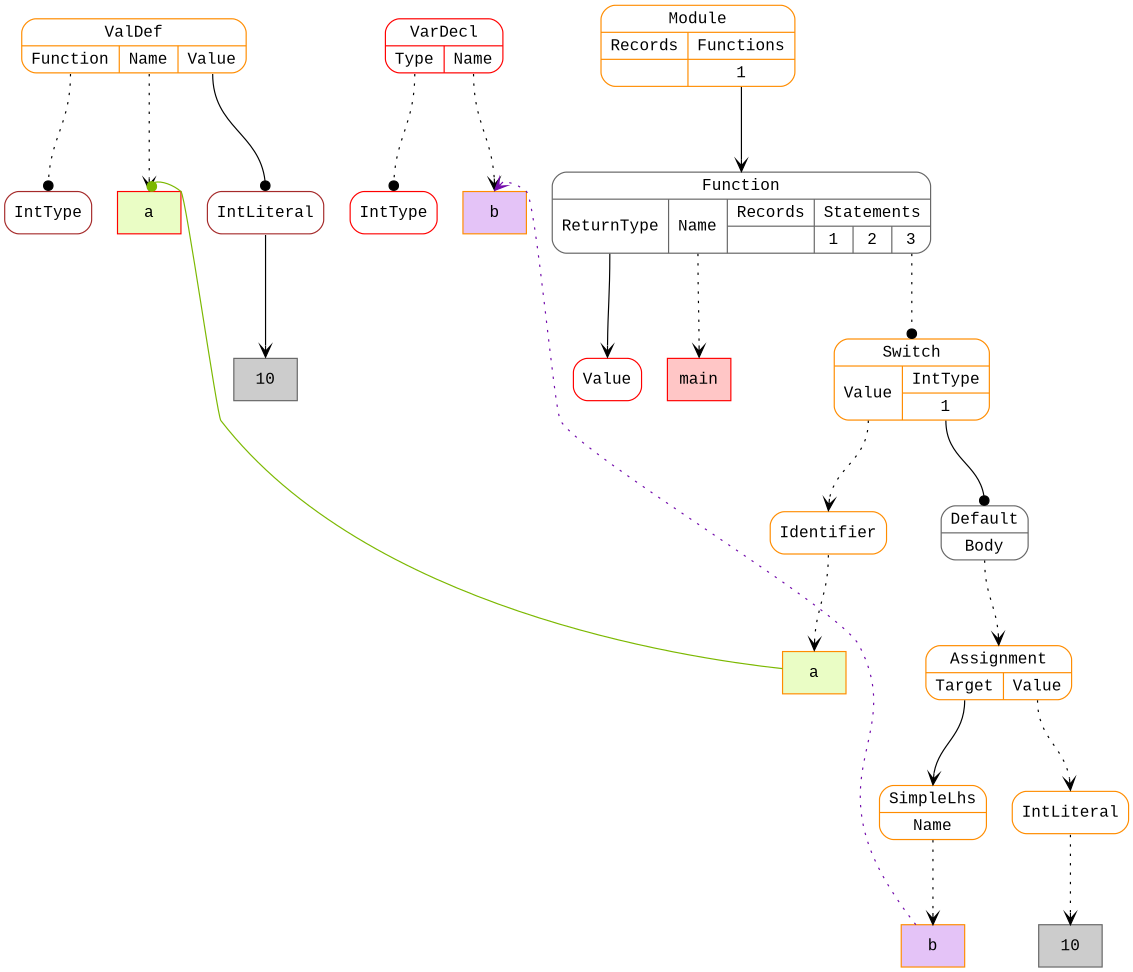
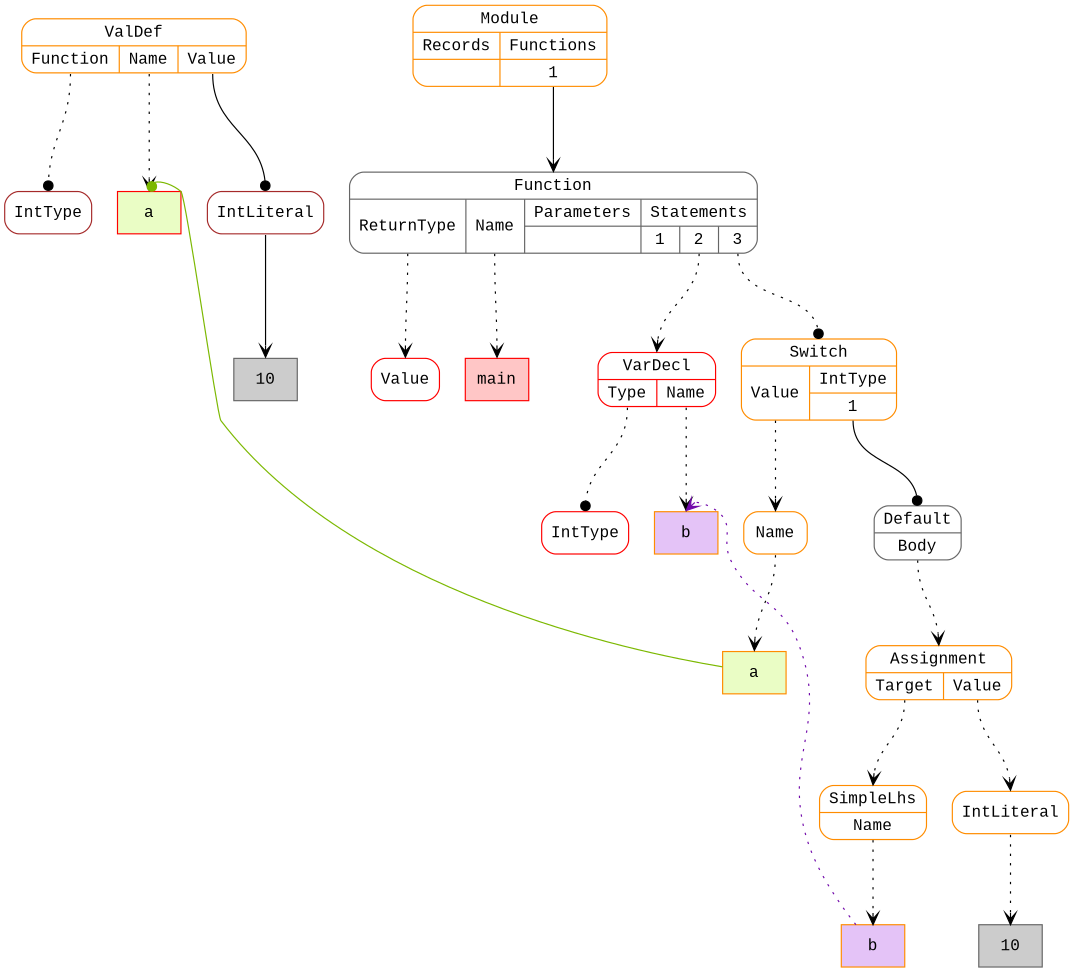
(771, 212) -> (583, 212)
none -> (682, 298)
(609, 299) -> (407, 299)
(828, 533) -> (775, 533)
(952, 738) -> (892, 738)
